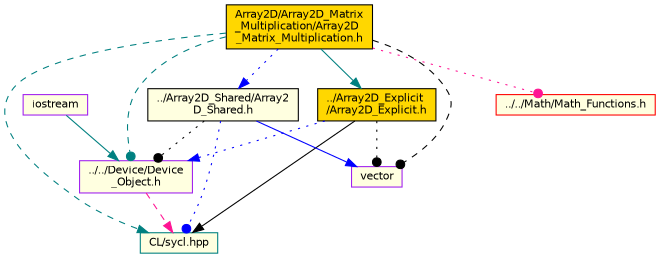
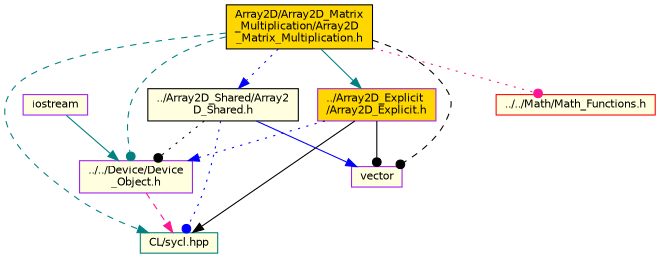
(377, 105) -> (377, 105)
(377, 139) -> (377, 139)
